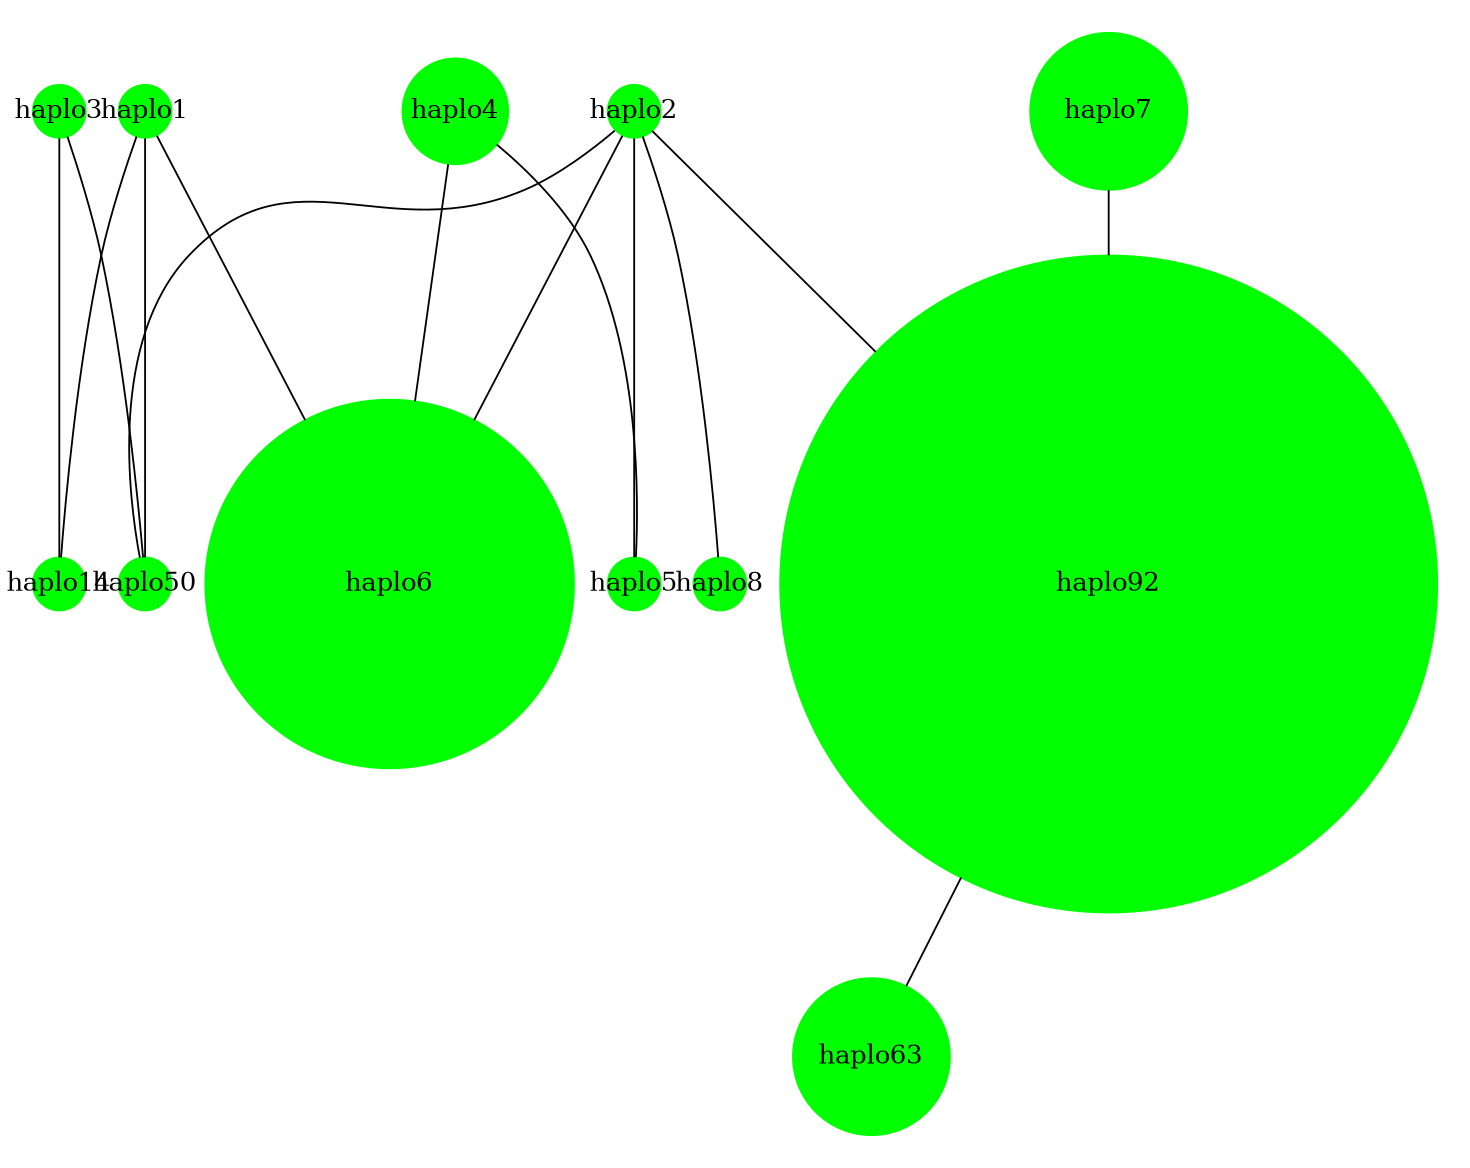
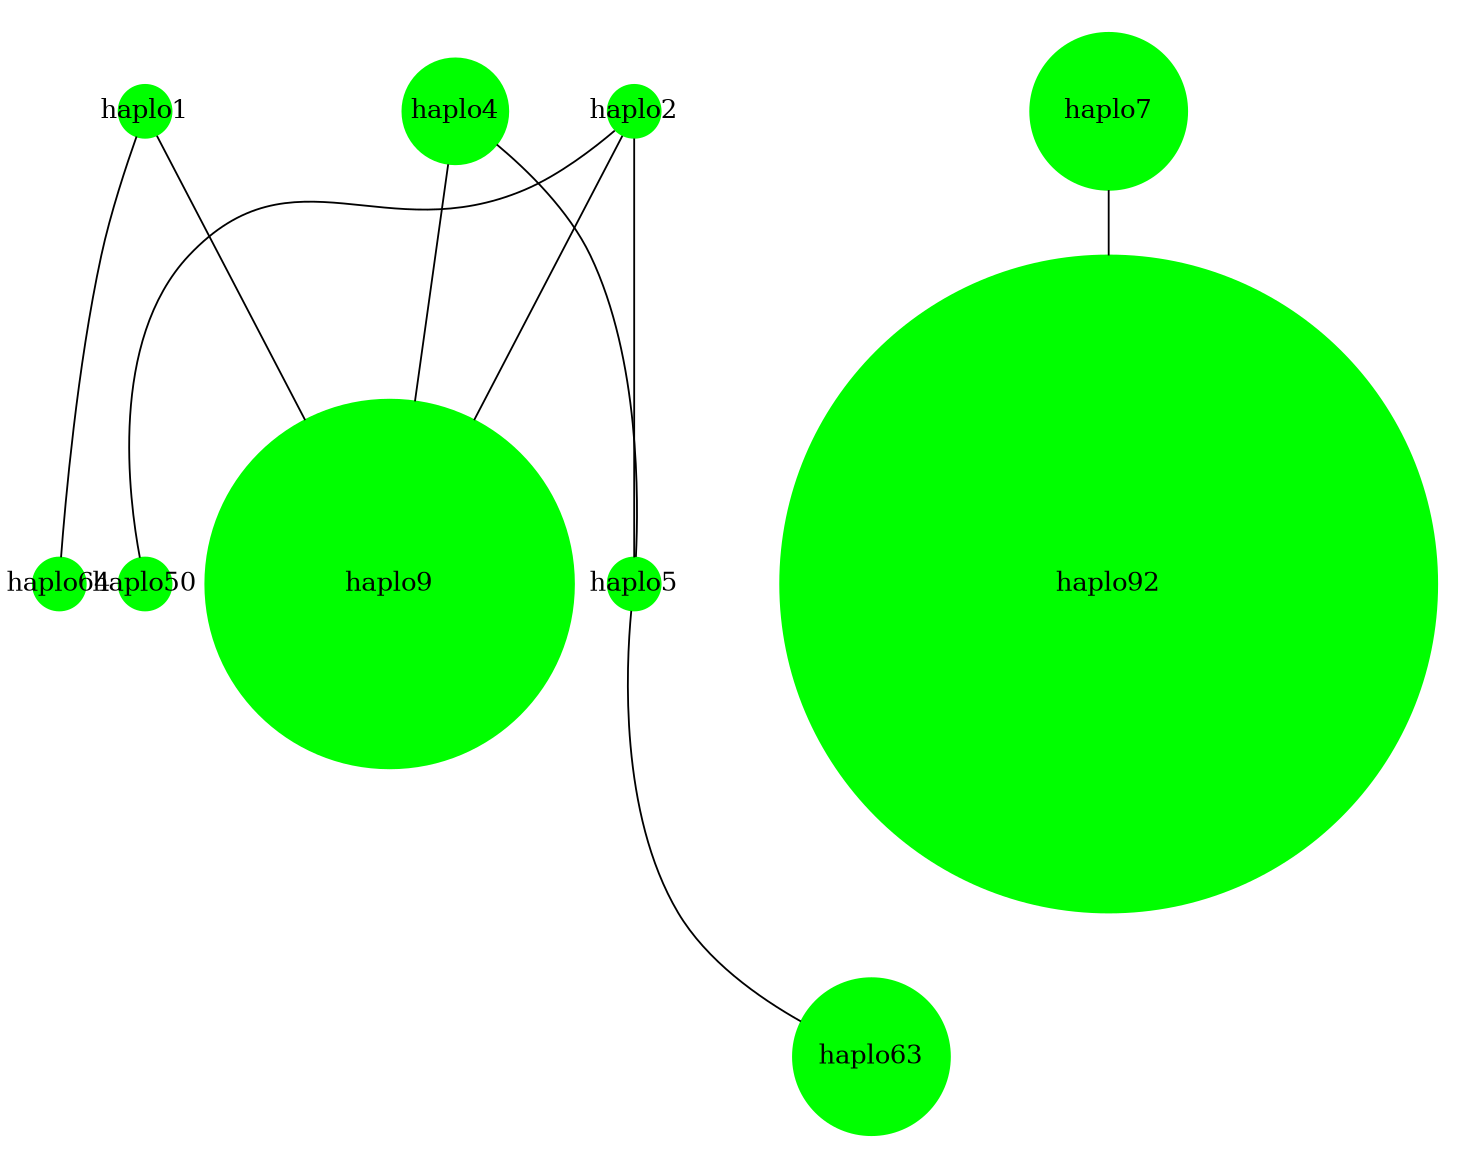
(59, 111) -> none
(764, 241) -> none
(145, 390) -> none
(59, 584) -> (59, 584)
(390, 584) -> (390, 584)
(720, 584) -> none
(934, 932) -> (650, 846)
